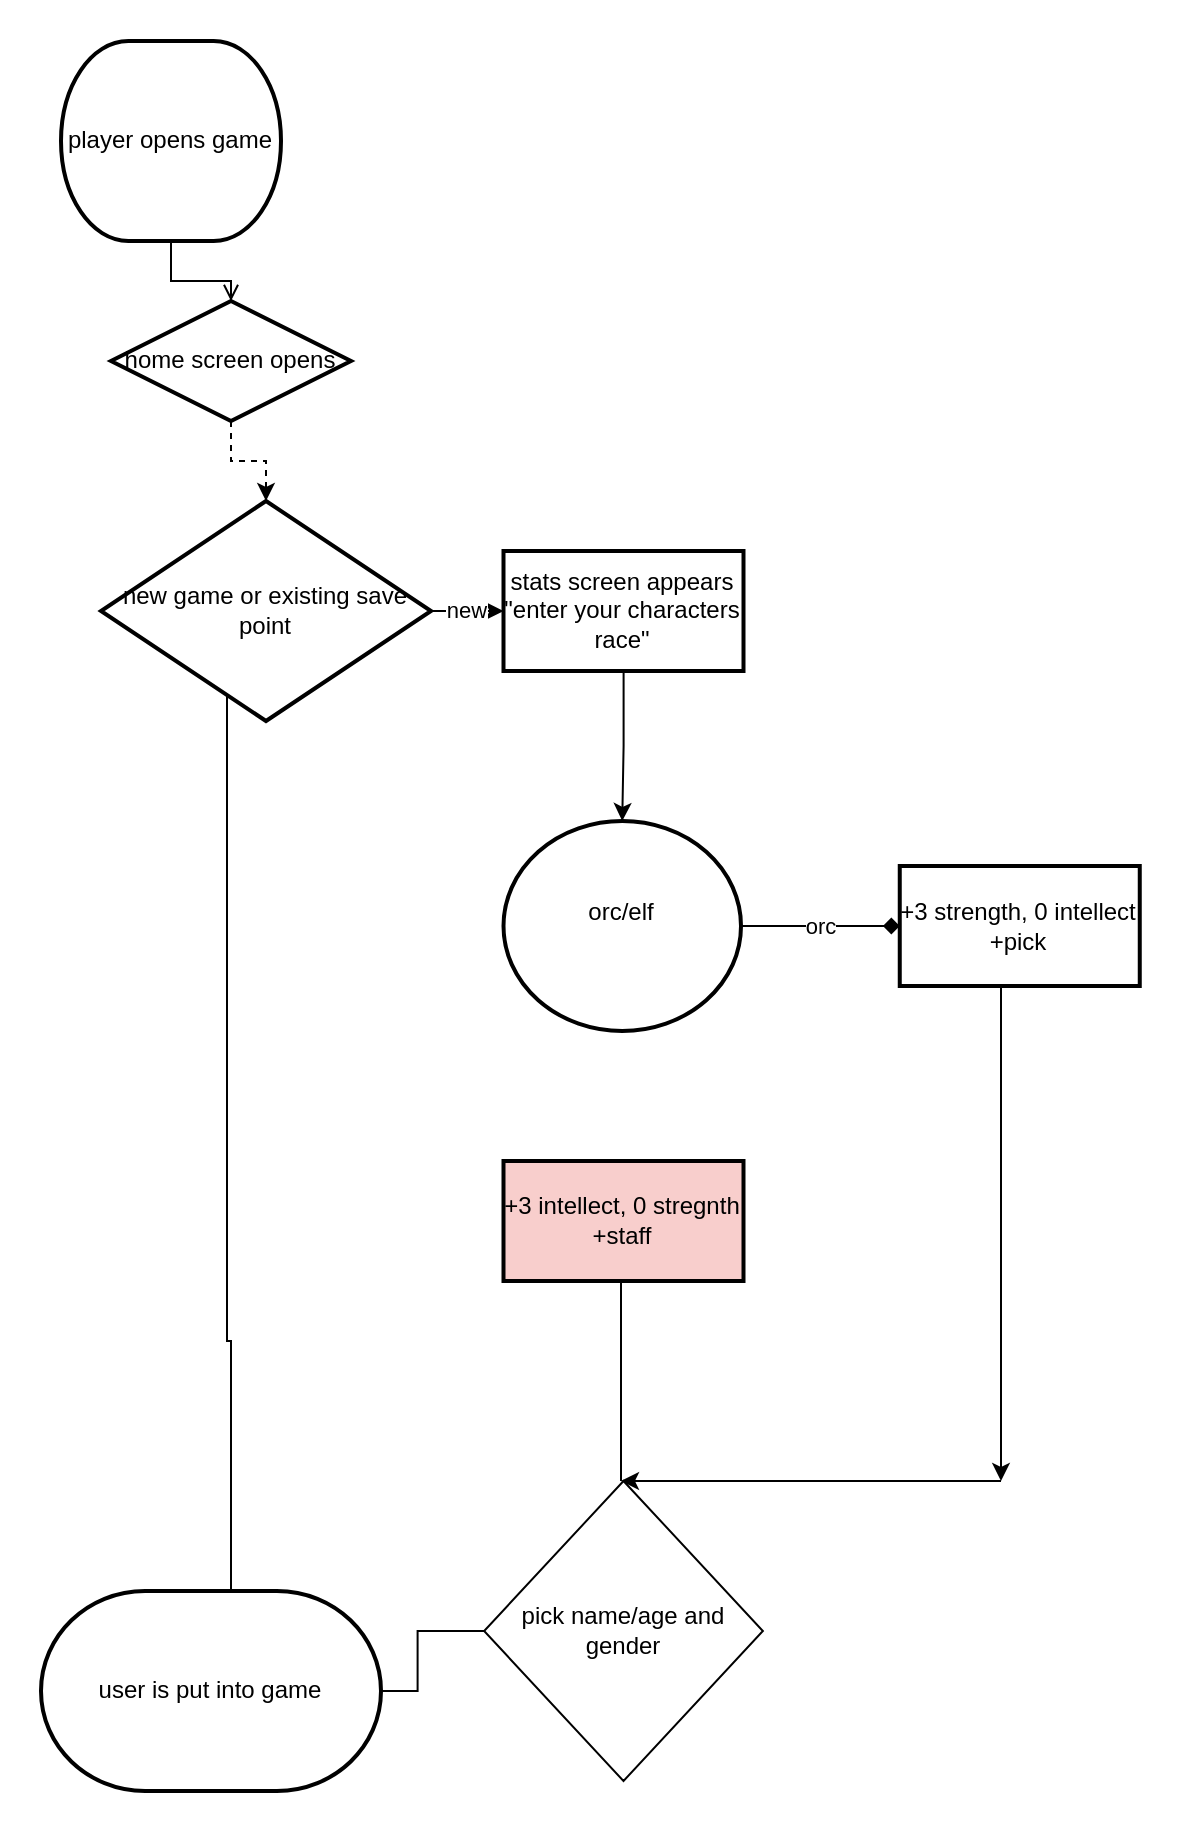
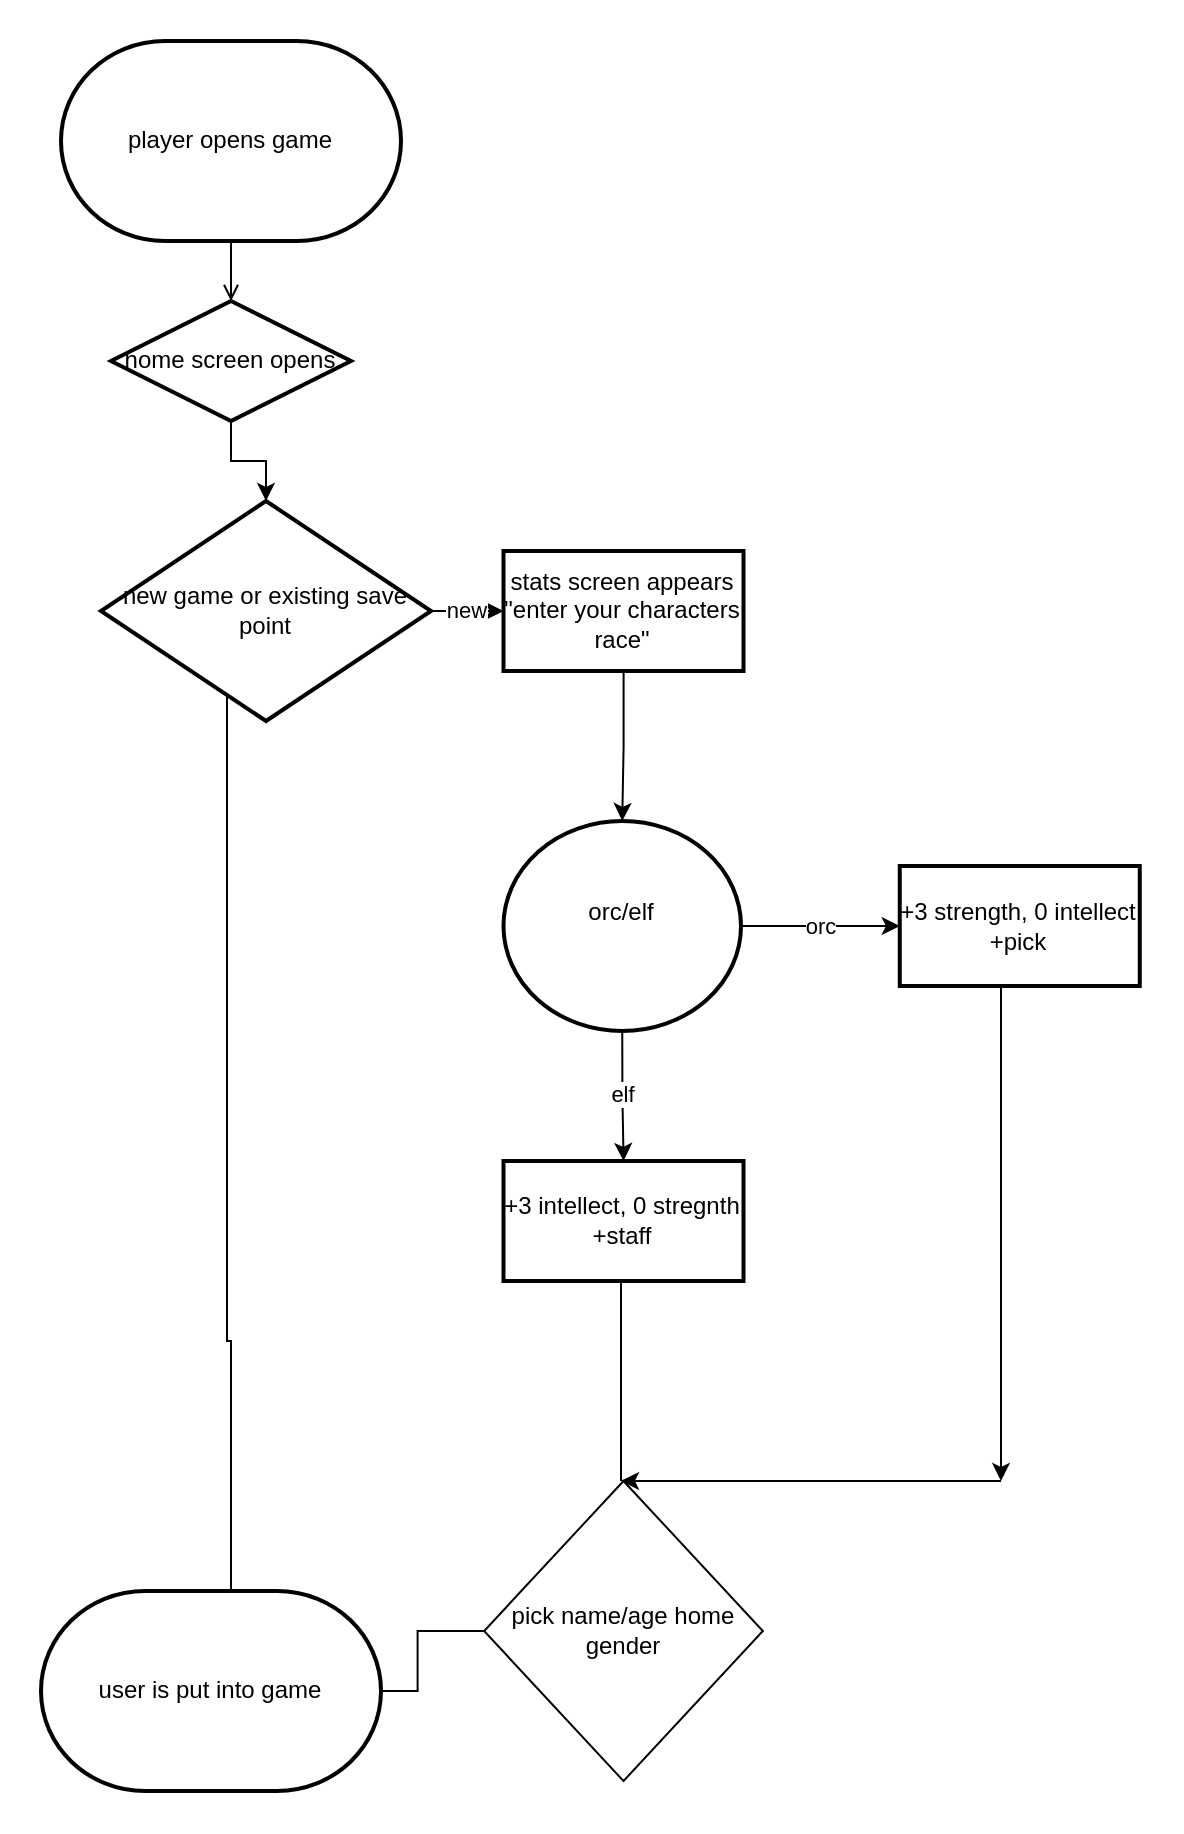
(171, 141) -> (231, 141)
(240, 461) -> (240, 461)
(883, 926) -> (884, 926)
none -> (622, 1089)
(624, 1221) -> (624, 1221)
(624, 1631) -> (624, 1631)
